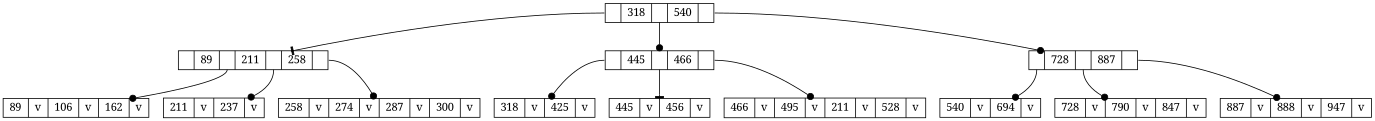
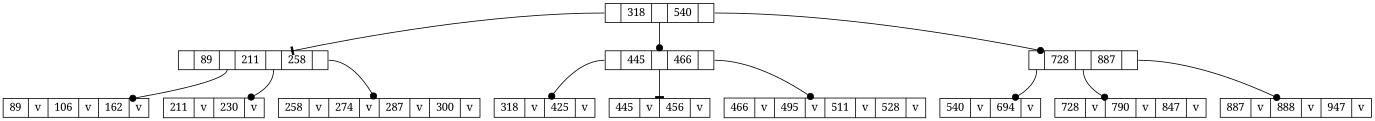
(229, 107) -> (229, 107)
(840, 107) -> (840, 107)
